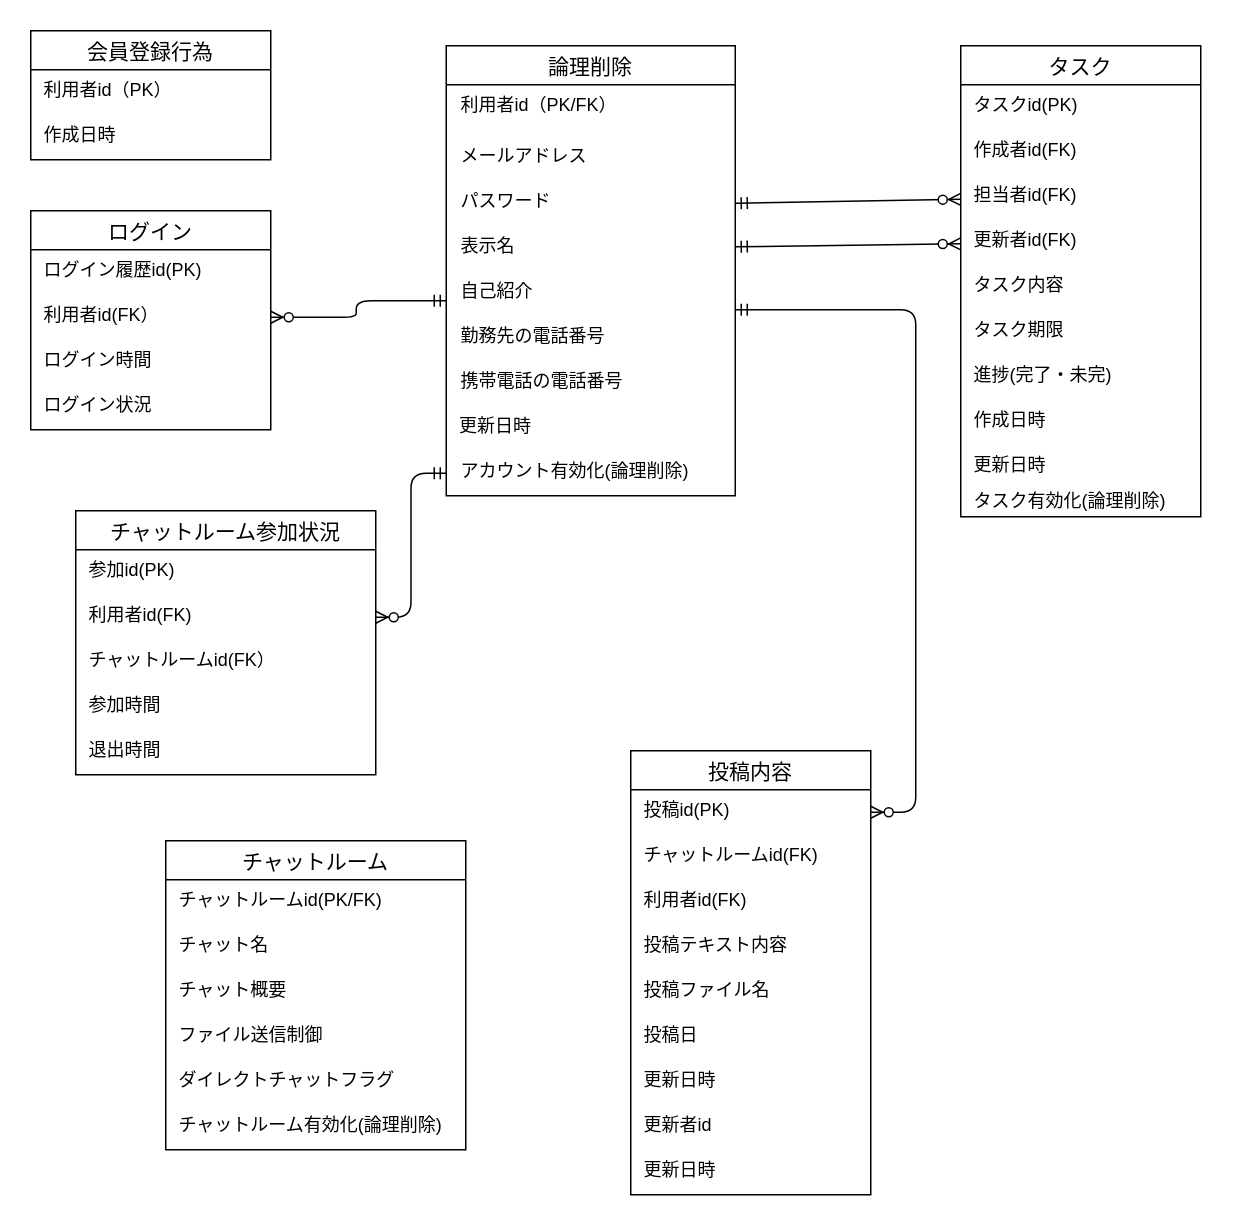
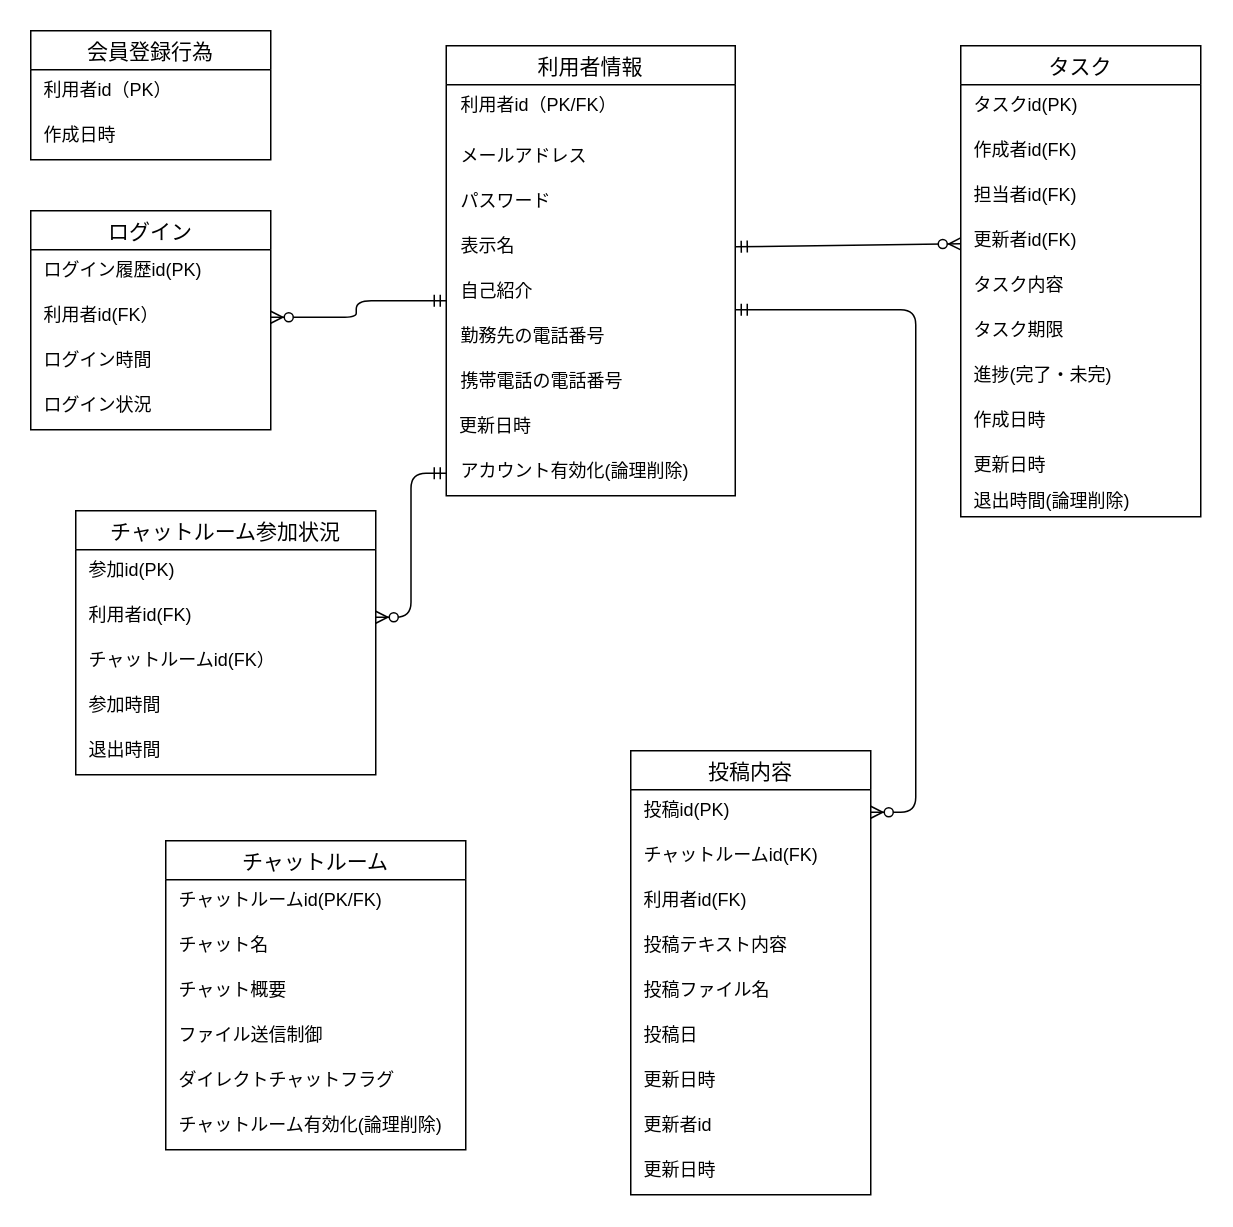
(590, 67) -> (590, 67)
(848, 201) -> none
(1074, 501) -> (1056, 501)
